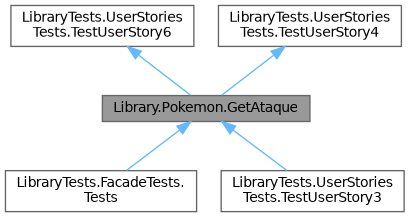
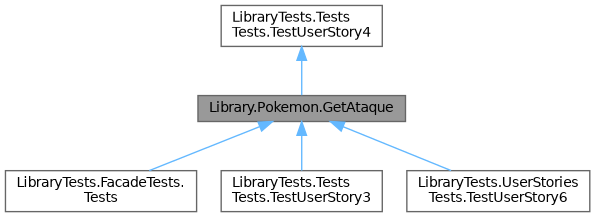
(310, 26) -> (302, 26)
(165, 75) -> (397, 149)
(313, 191) -> (302, 191)
